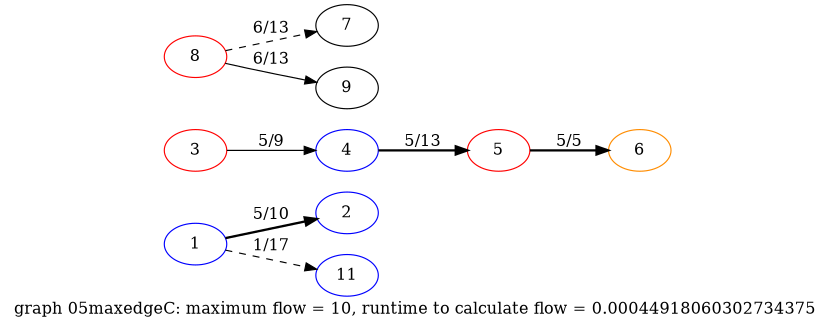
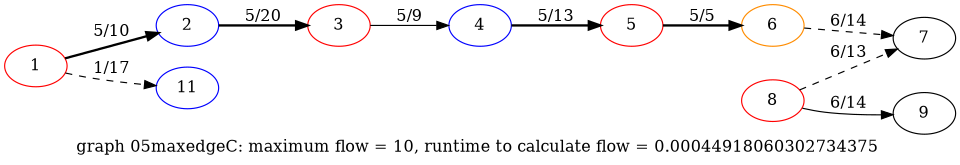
none -> (257, 25)
none -> (843, 31)
(271, 60) -> (849, 104)
(196, 244) -> (36, 66)
